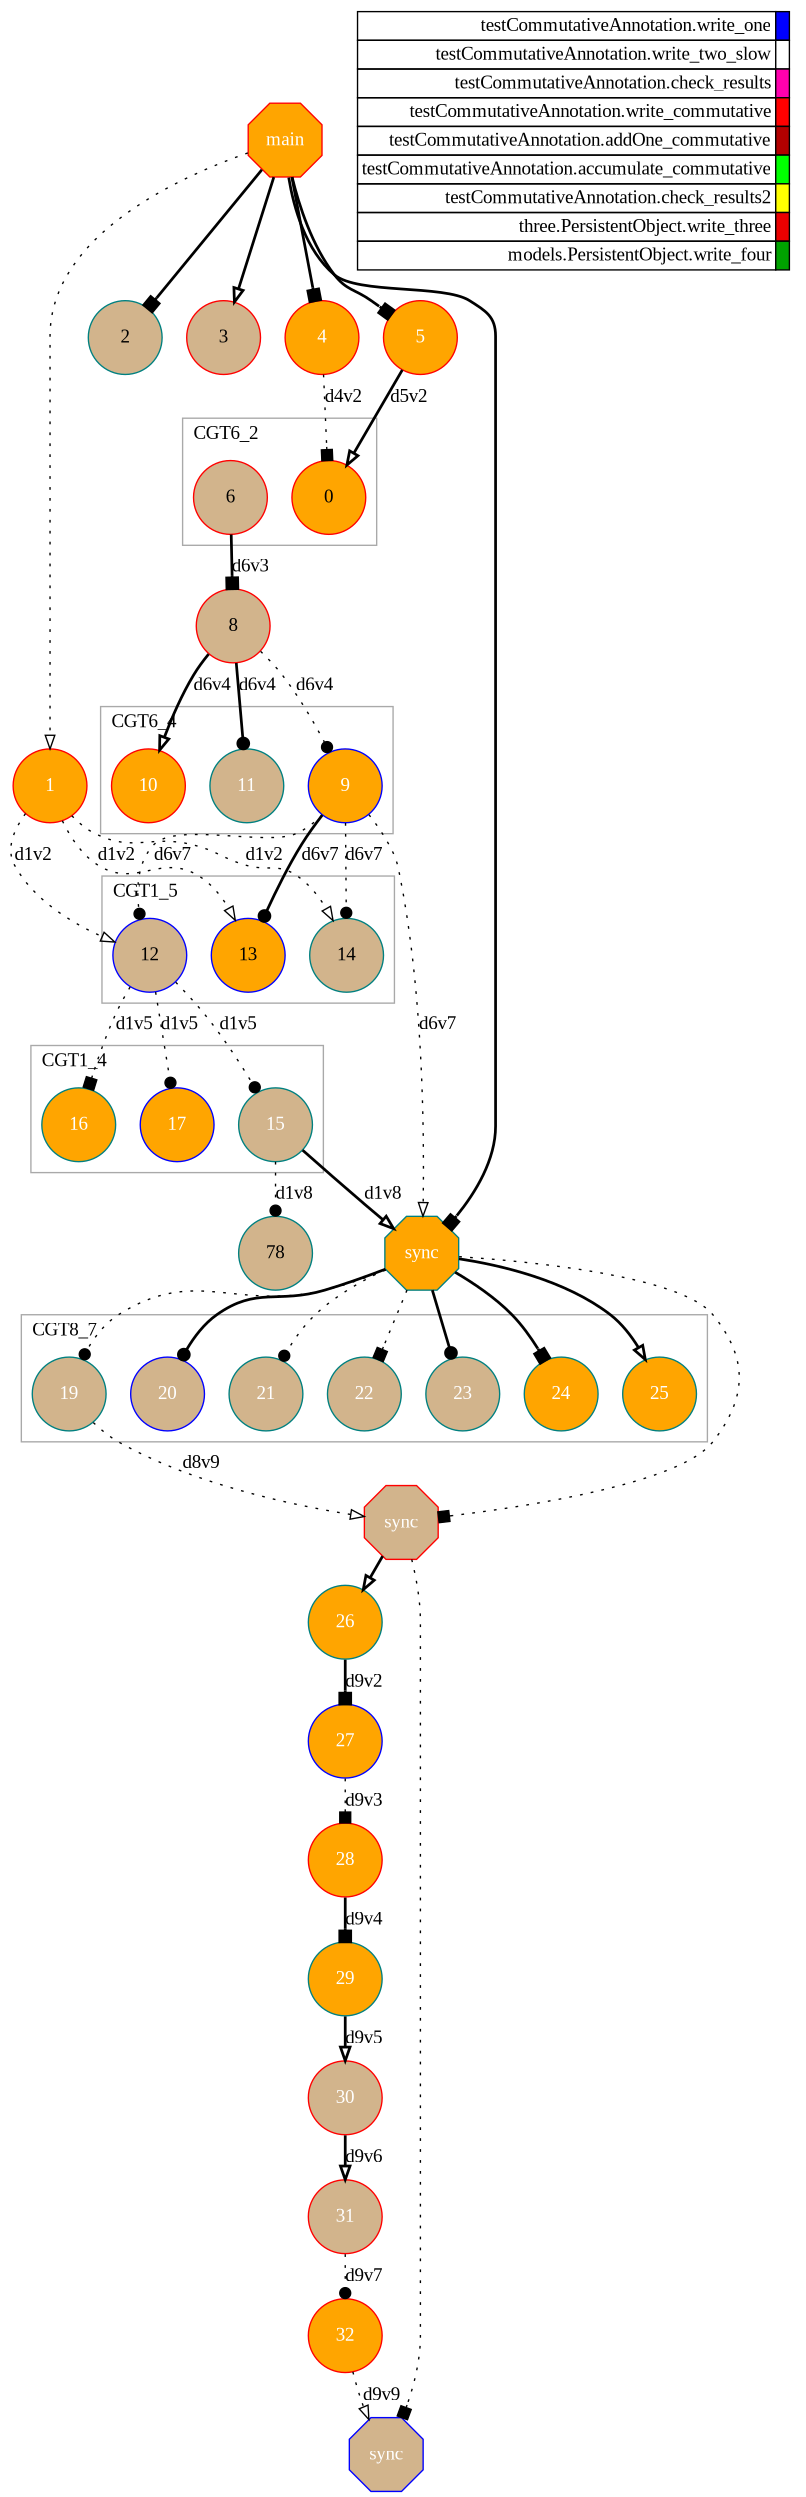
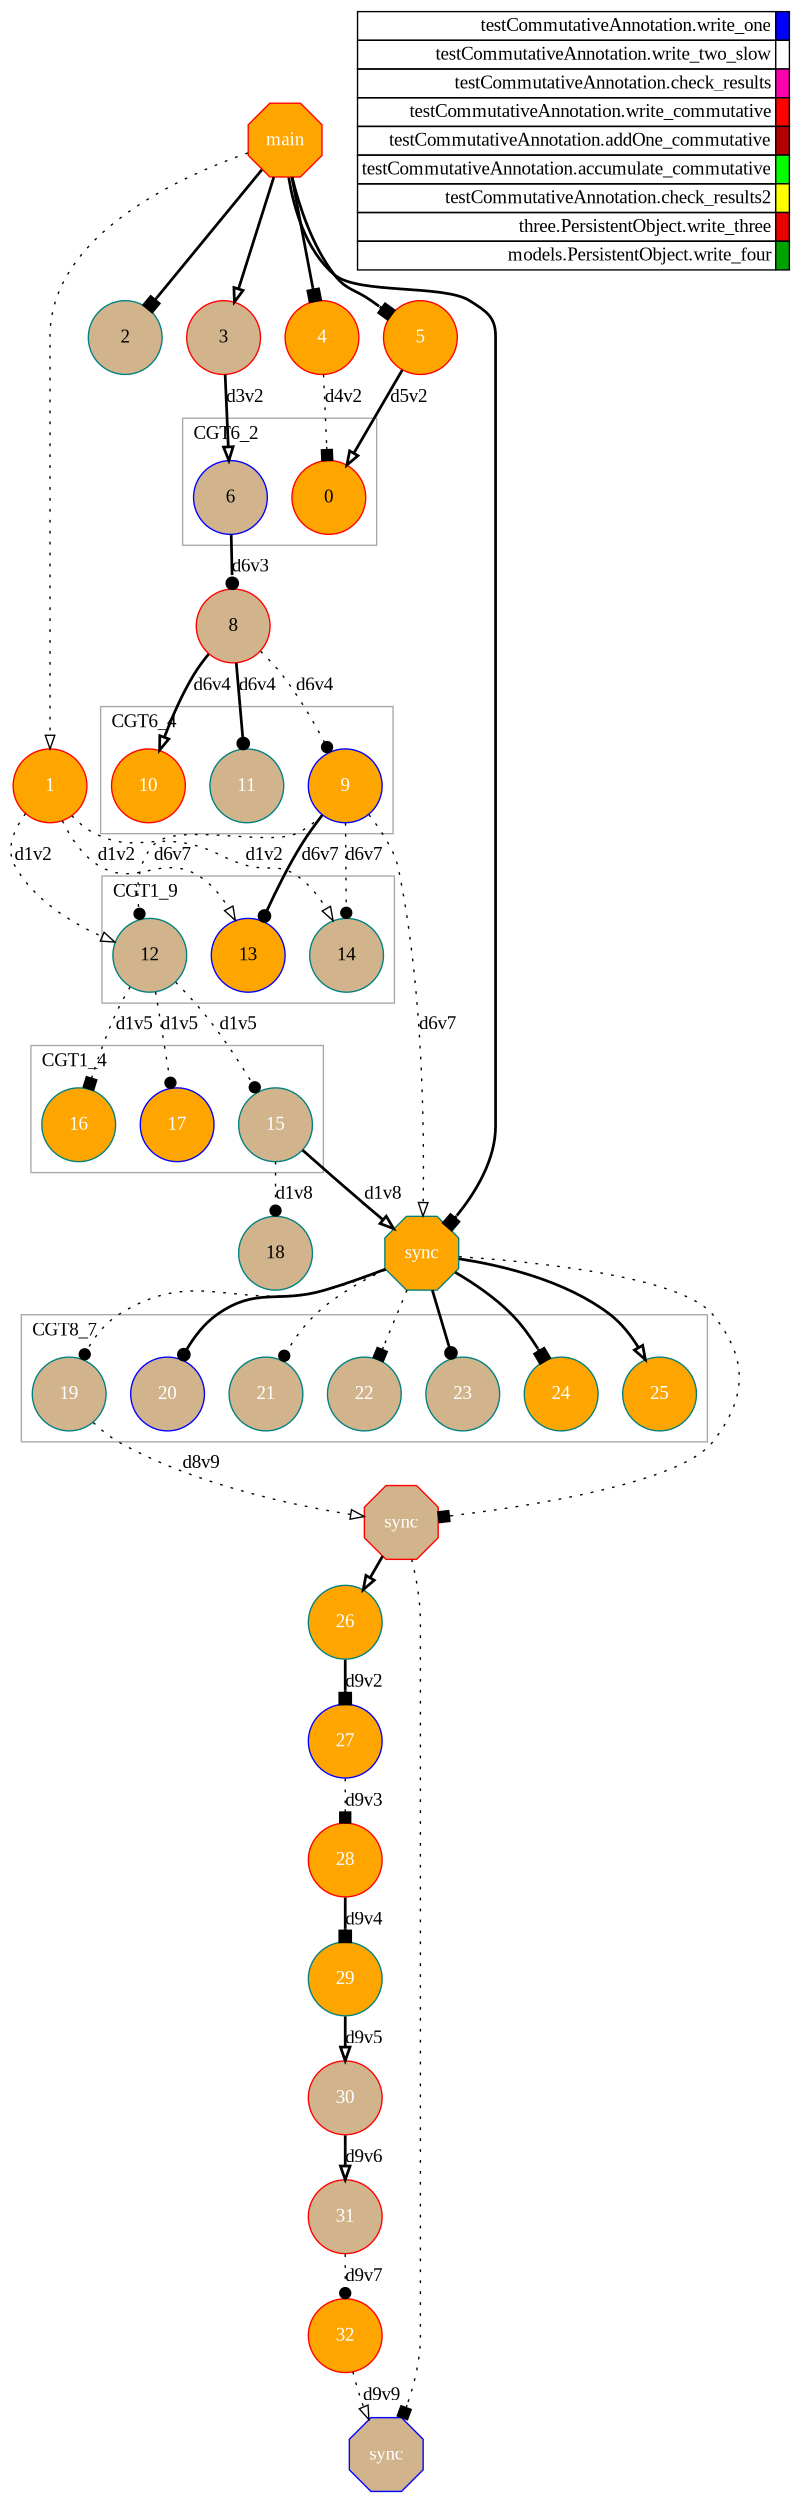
none -> (227, 409)
(230, 497) -> (230, 497)
(232, 555) -> (232, 555)
(146, 892) -> (146, 892)
(150, 955) -> (150, 955)
(276, 1253) -> (276, 1253)
